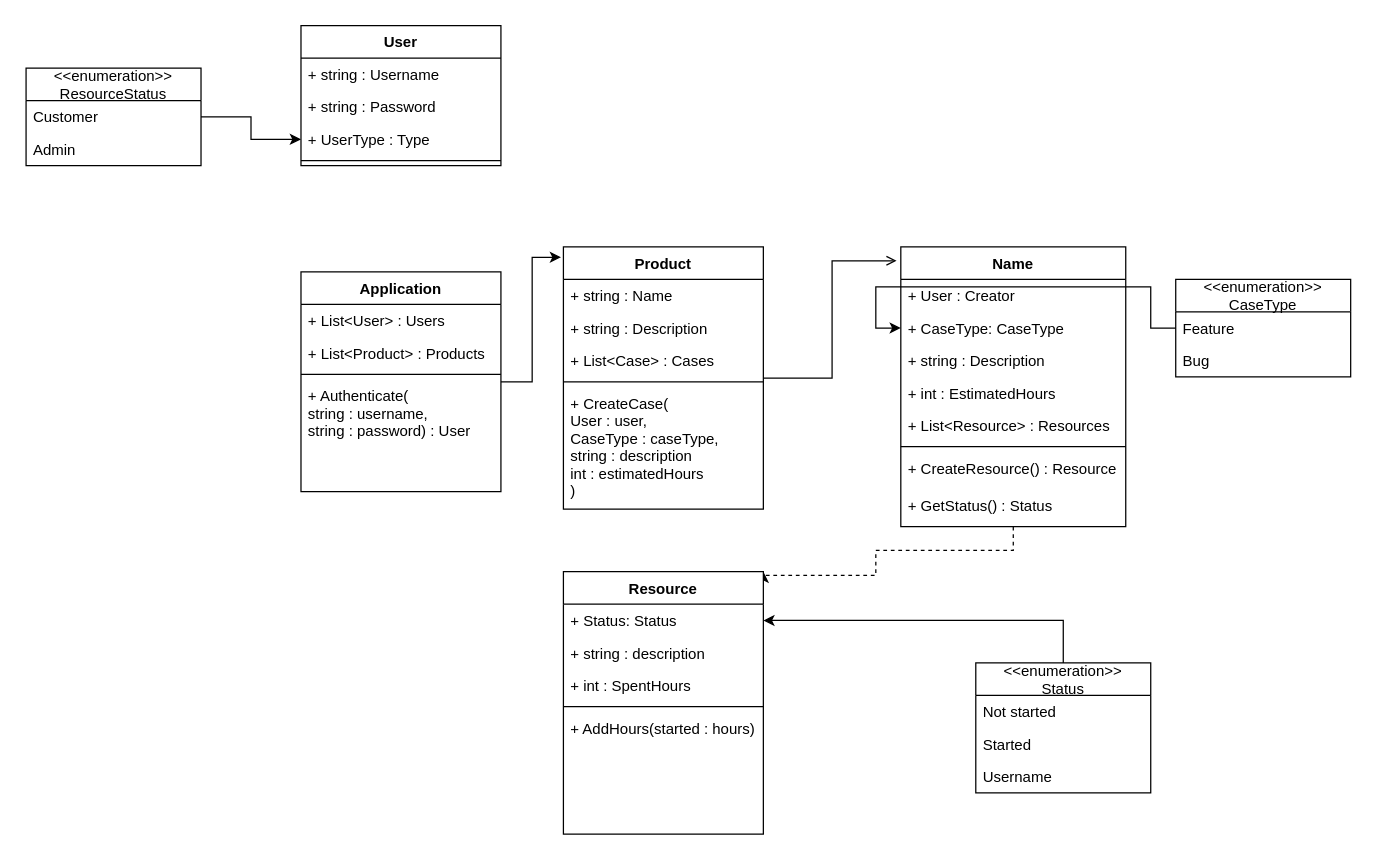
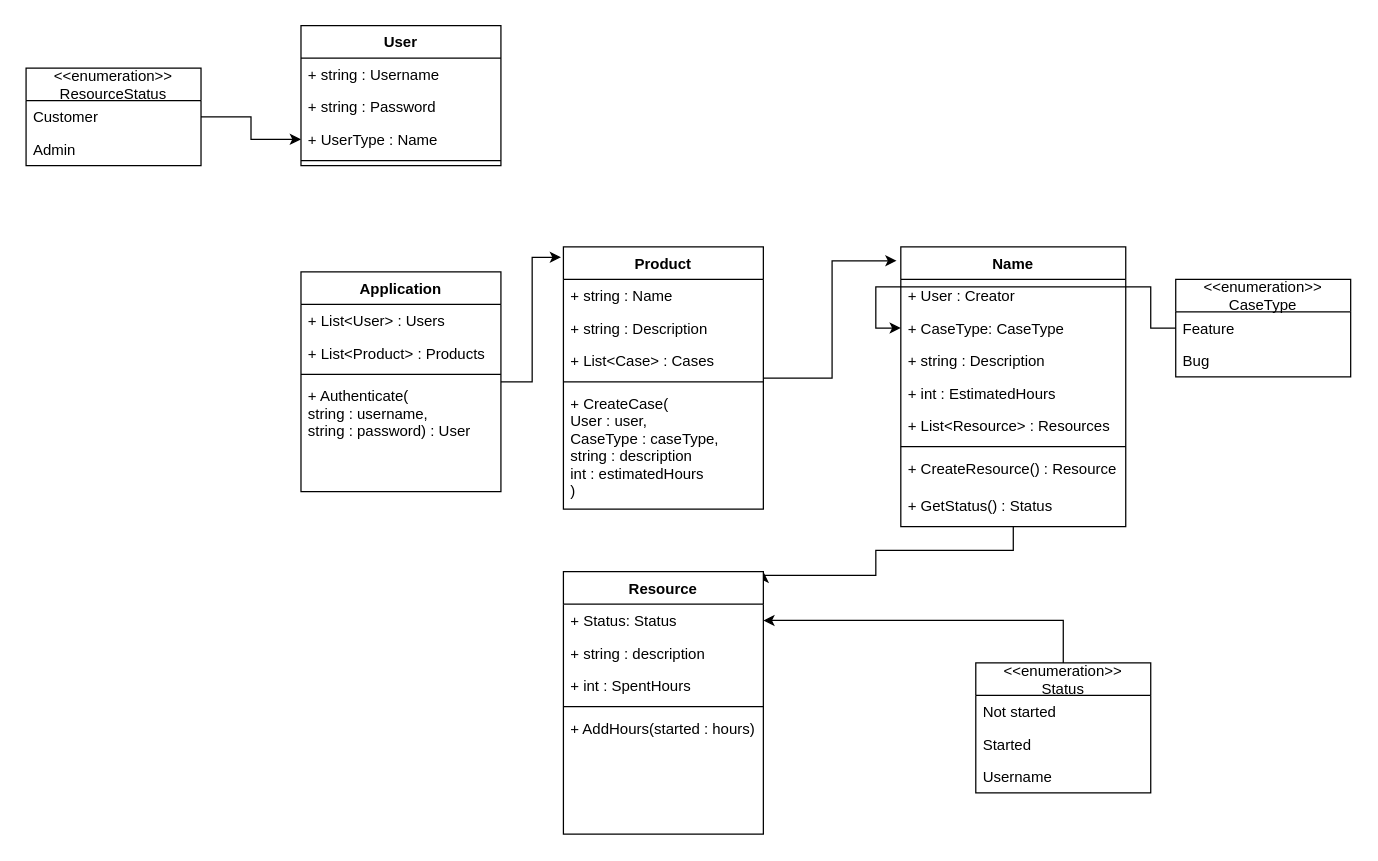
(371, 140) -> (371, 140)
(888, 261) -> (886, 261)
(886, 551) -> (886, 551)
